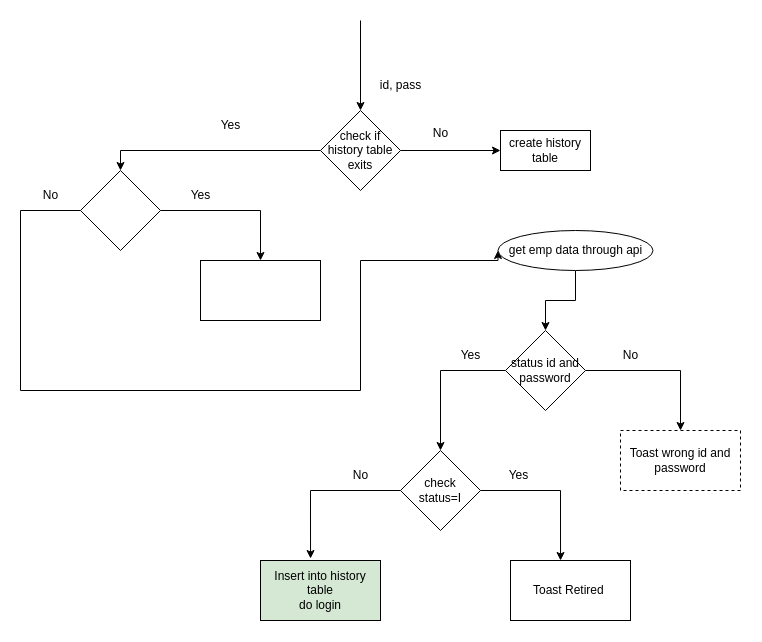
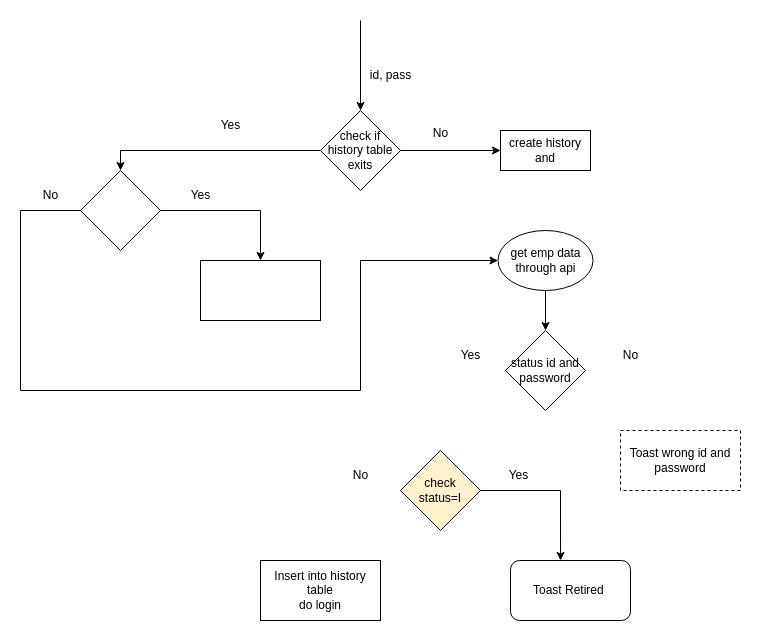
(401, 86) -> (391, 76)
(546, 151) -> (546, 151)
(576, 251) -> (546, 261)
(660, 371) -> none
(441, 375) -> none
(326, 491) -> none
(441, 491) -> (441, 491)
(321, 591) -> (321, 591)
(571, 591) -> (571, 591)
